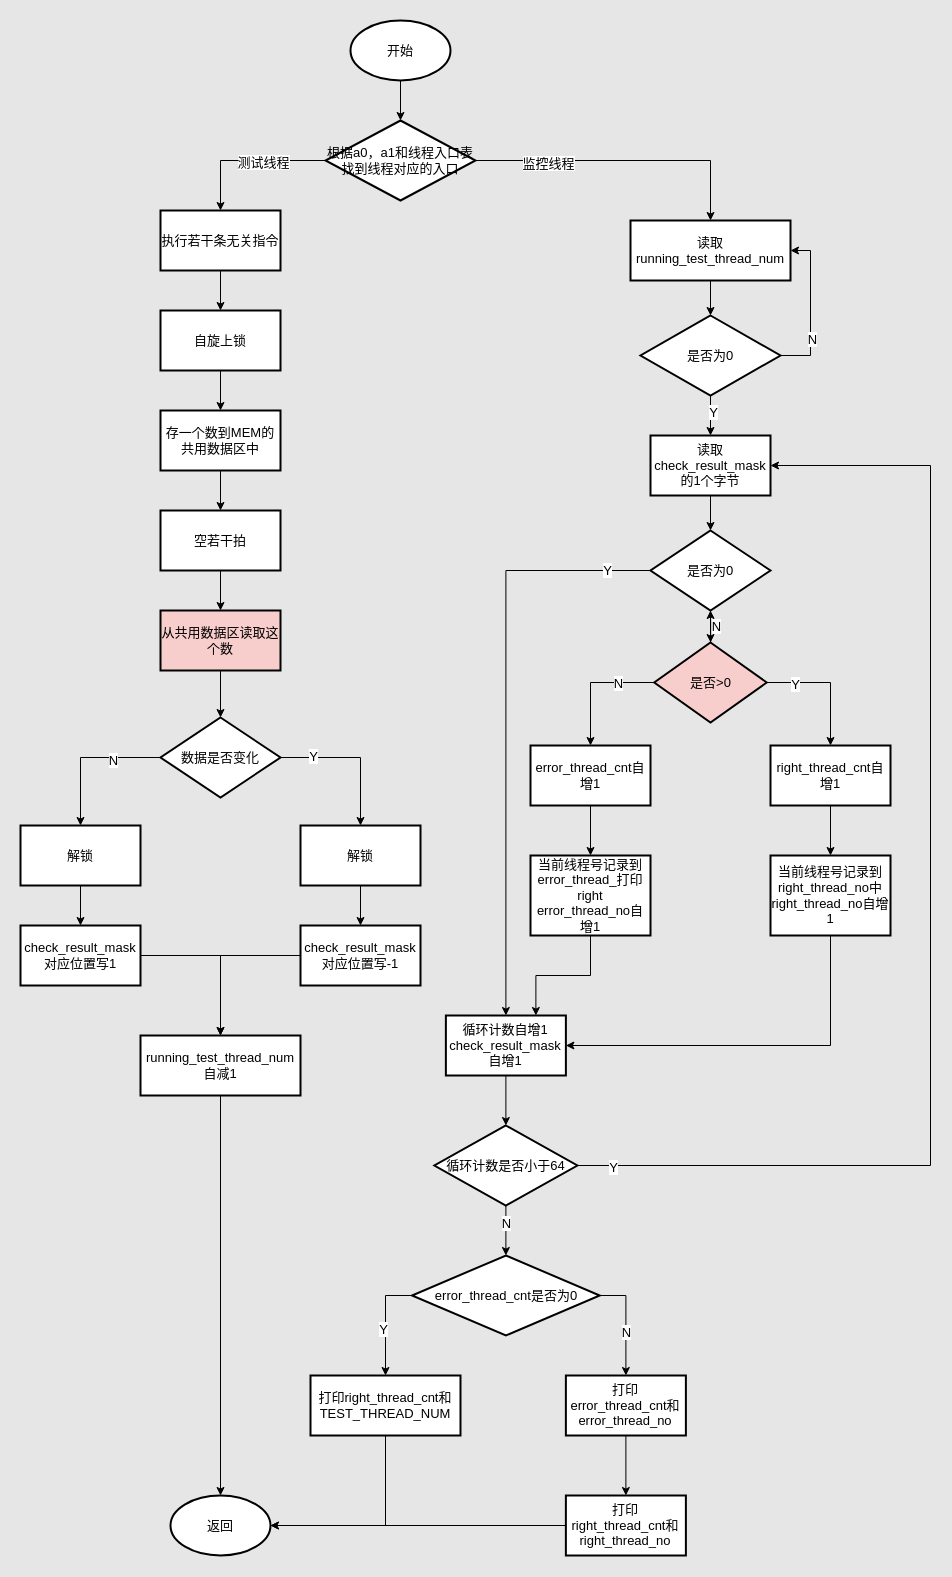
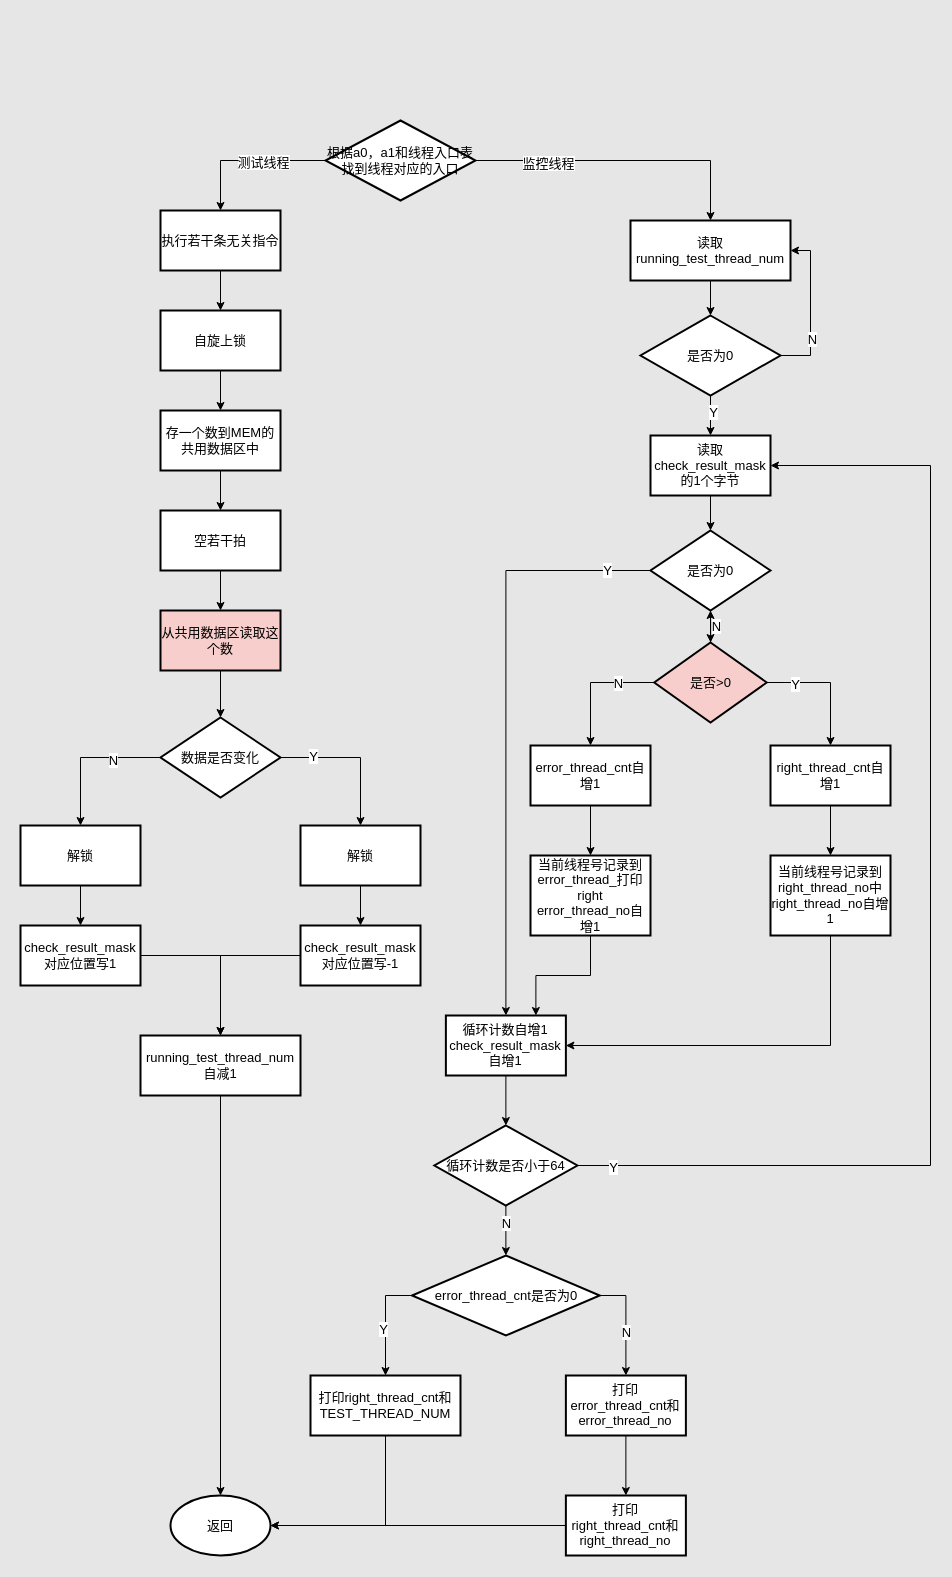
(401, 51) -> none
(401, 97) -> none
